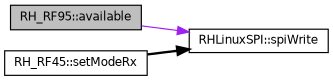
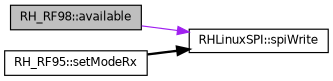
(76, 18) -> (76, 18)
(76, 63) -> (76, 63)
